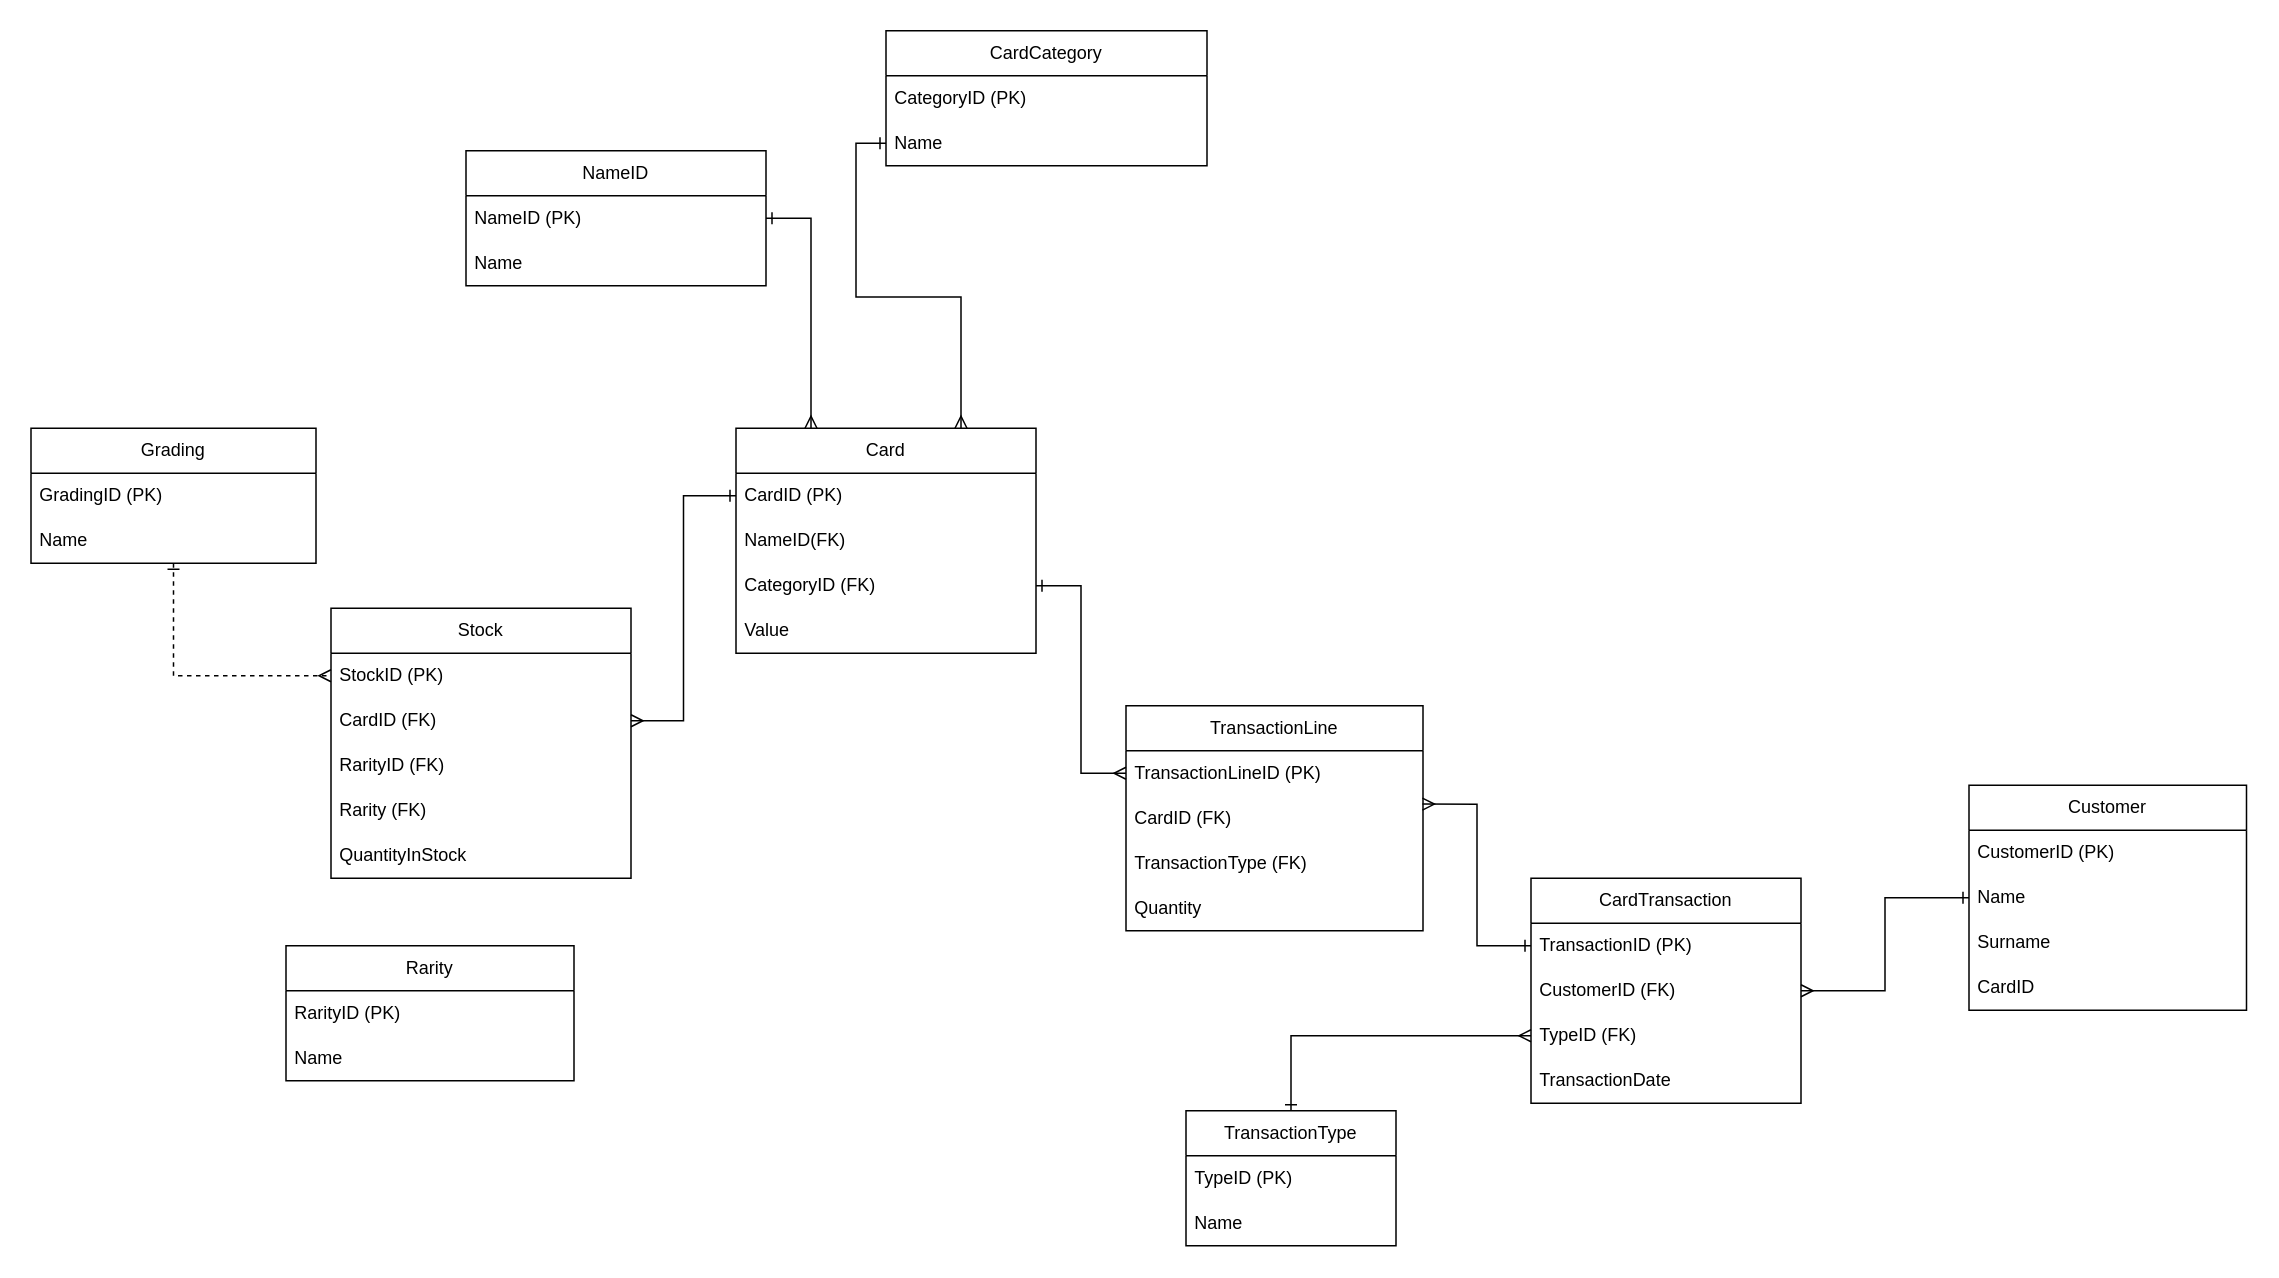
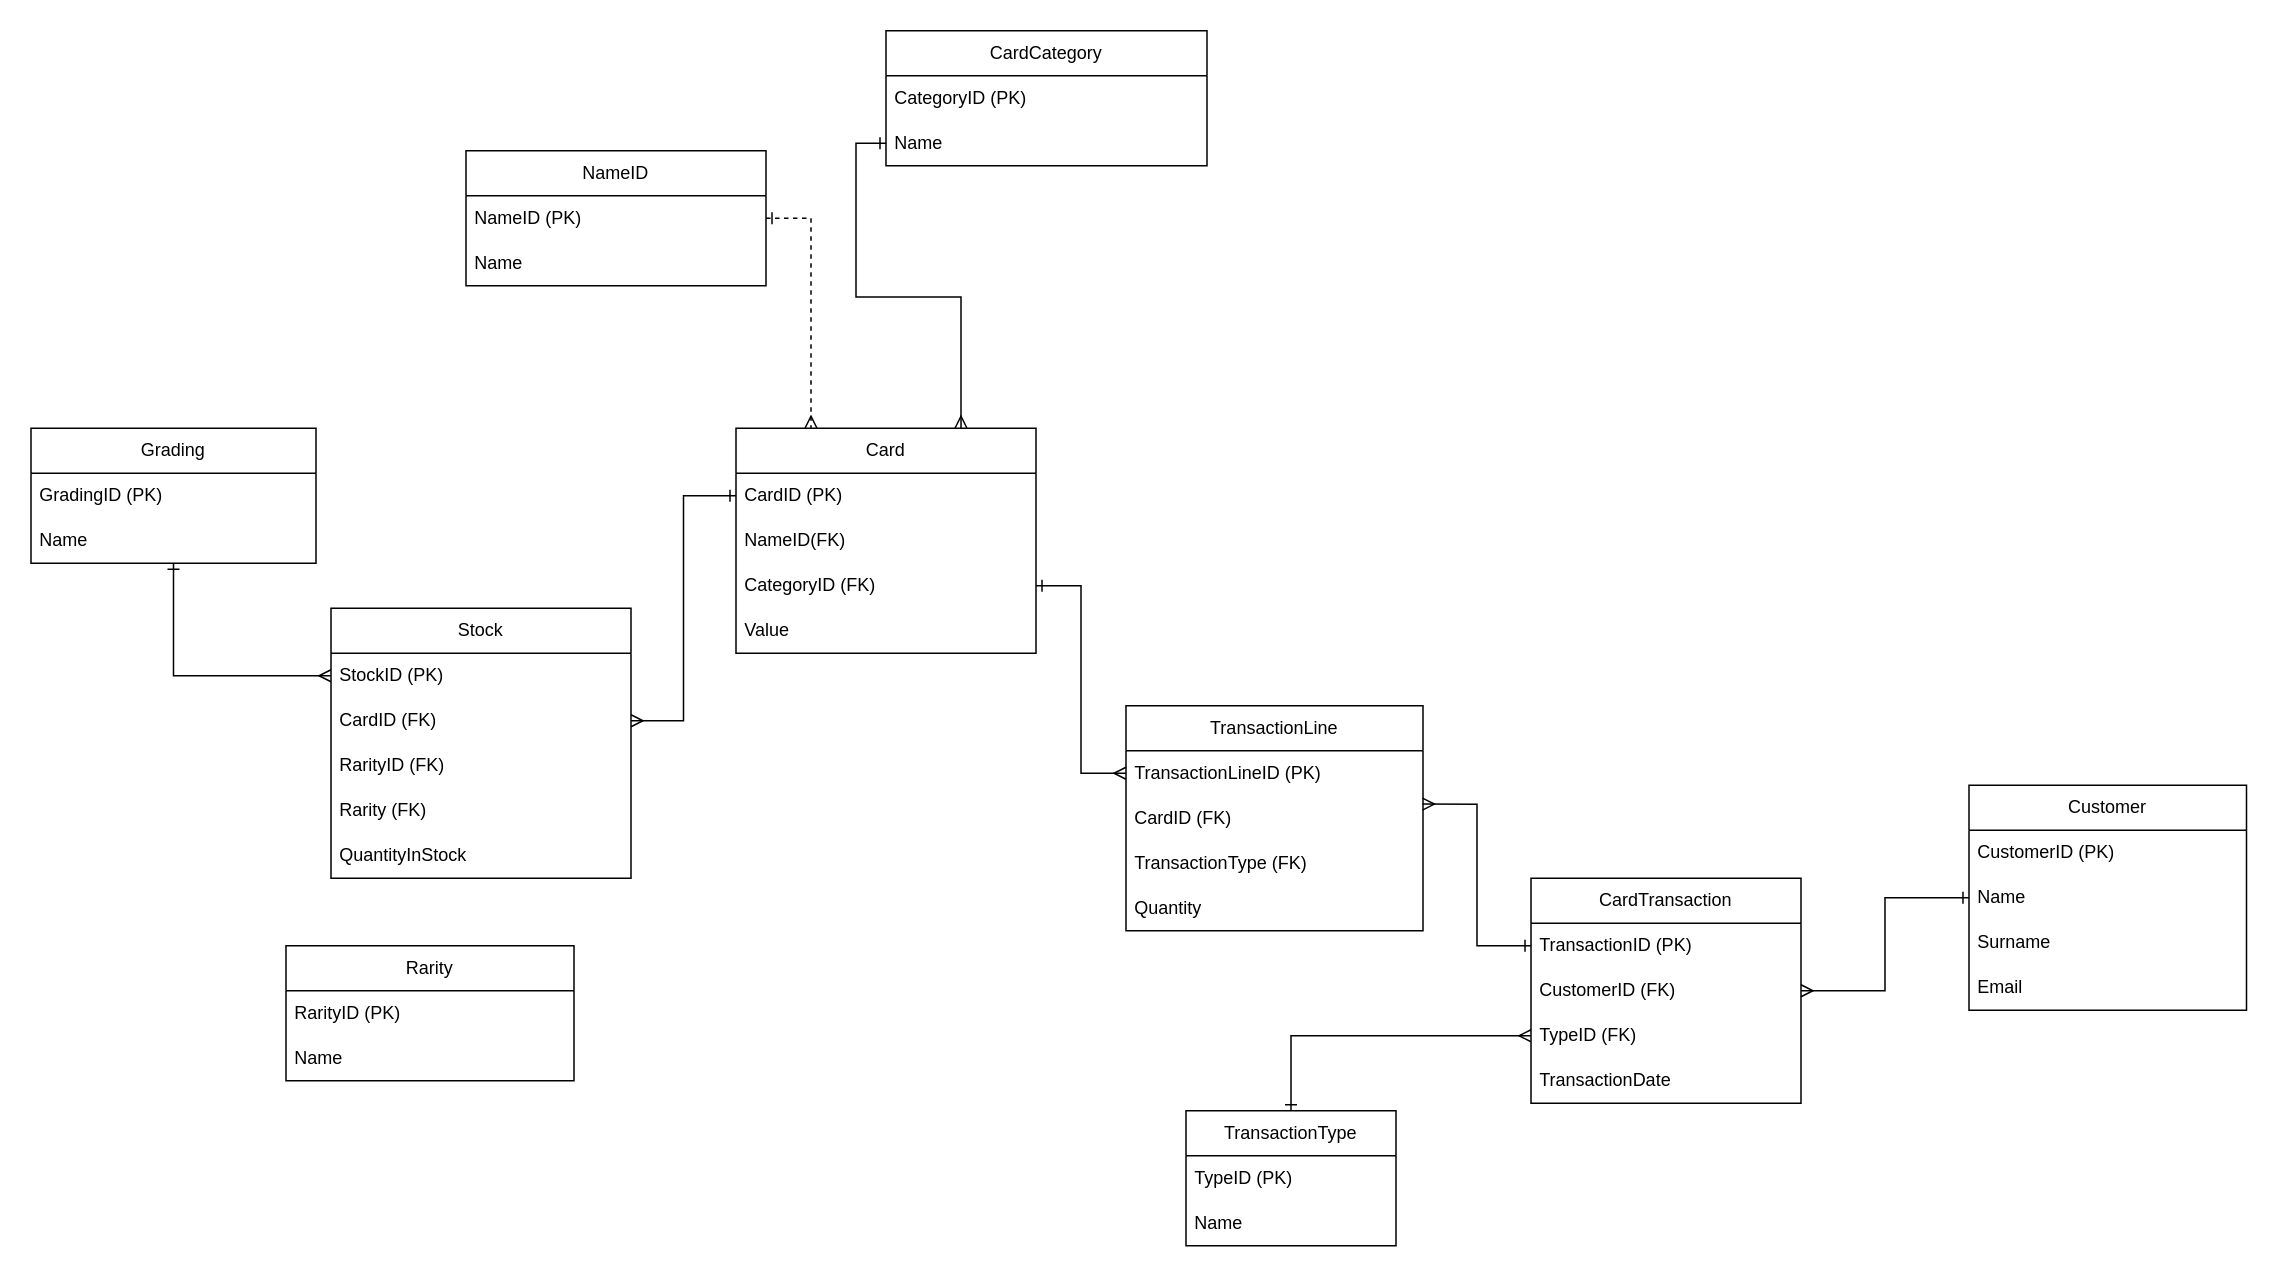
(811, 302) -> (811, 302)
(195, 676) -> (195, 676)
(2008, 988) -> (1998, 988)
